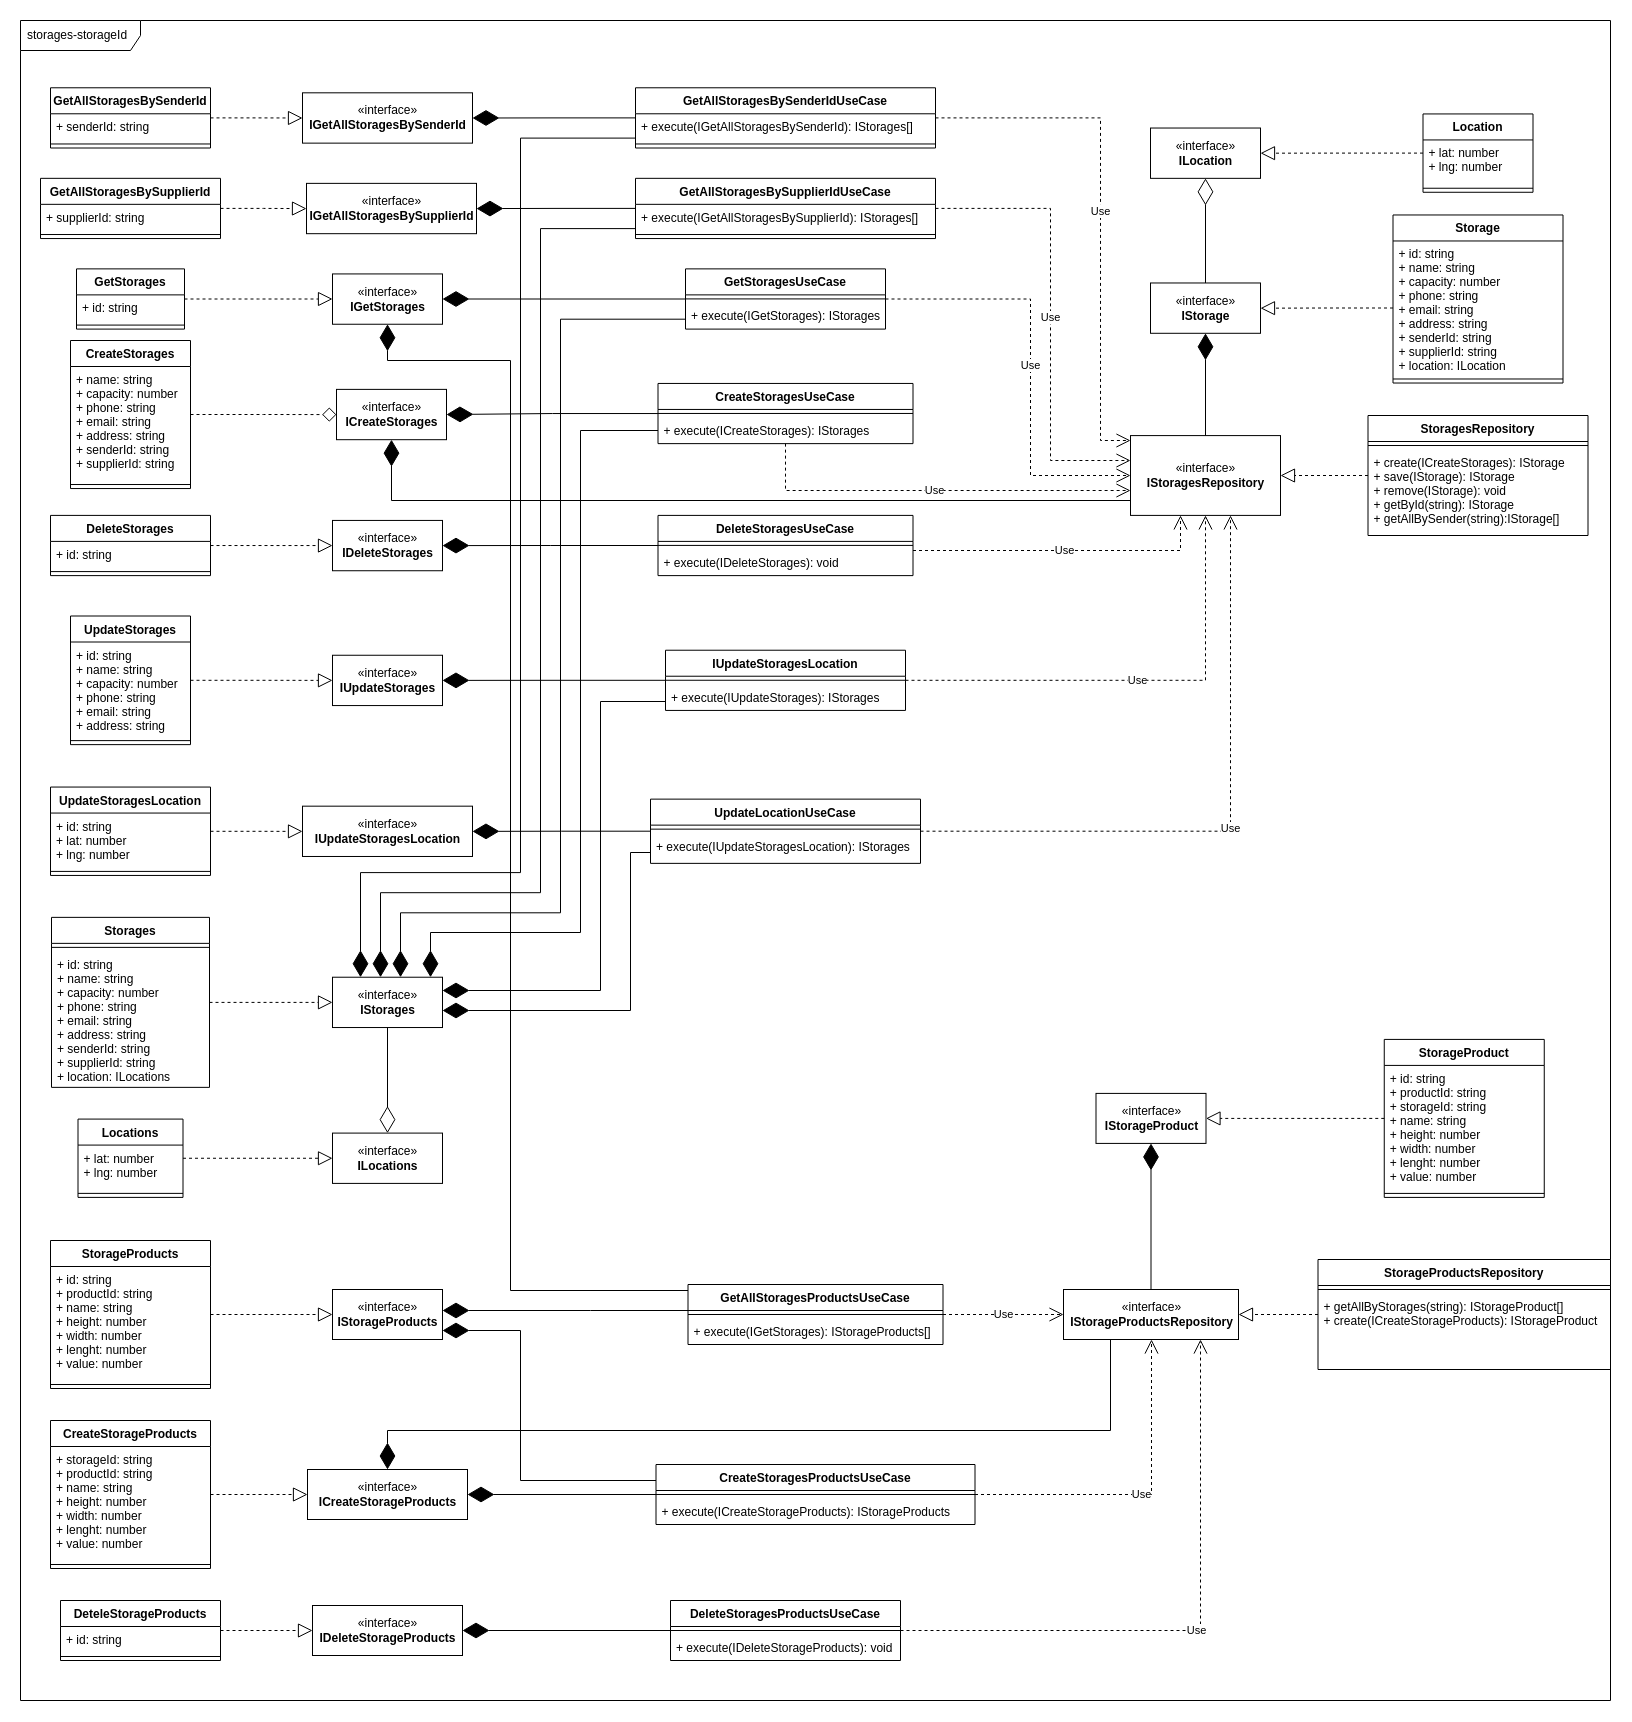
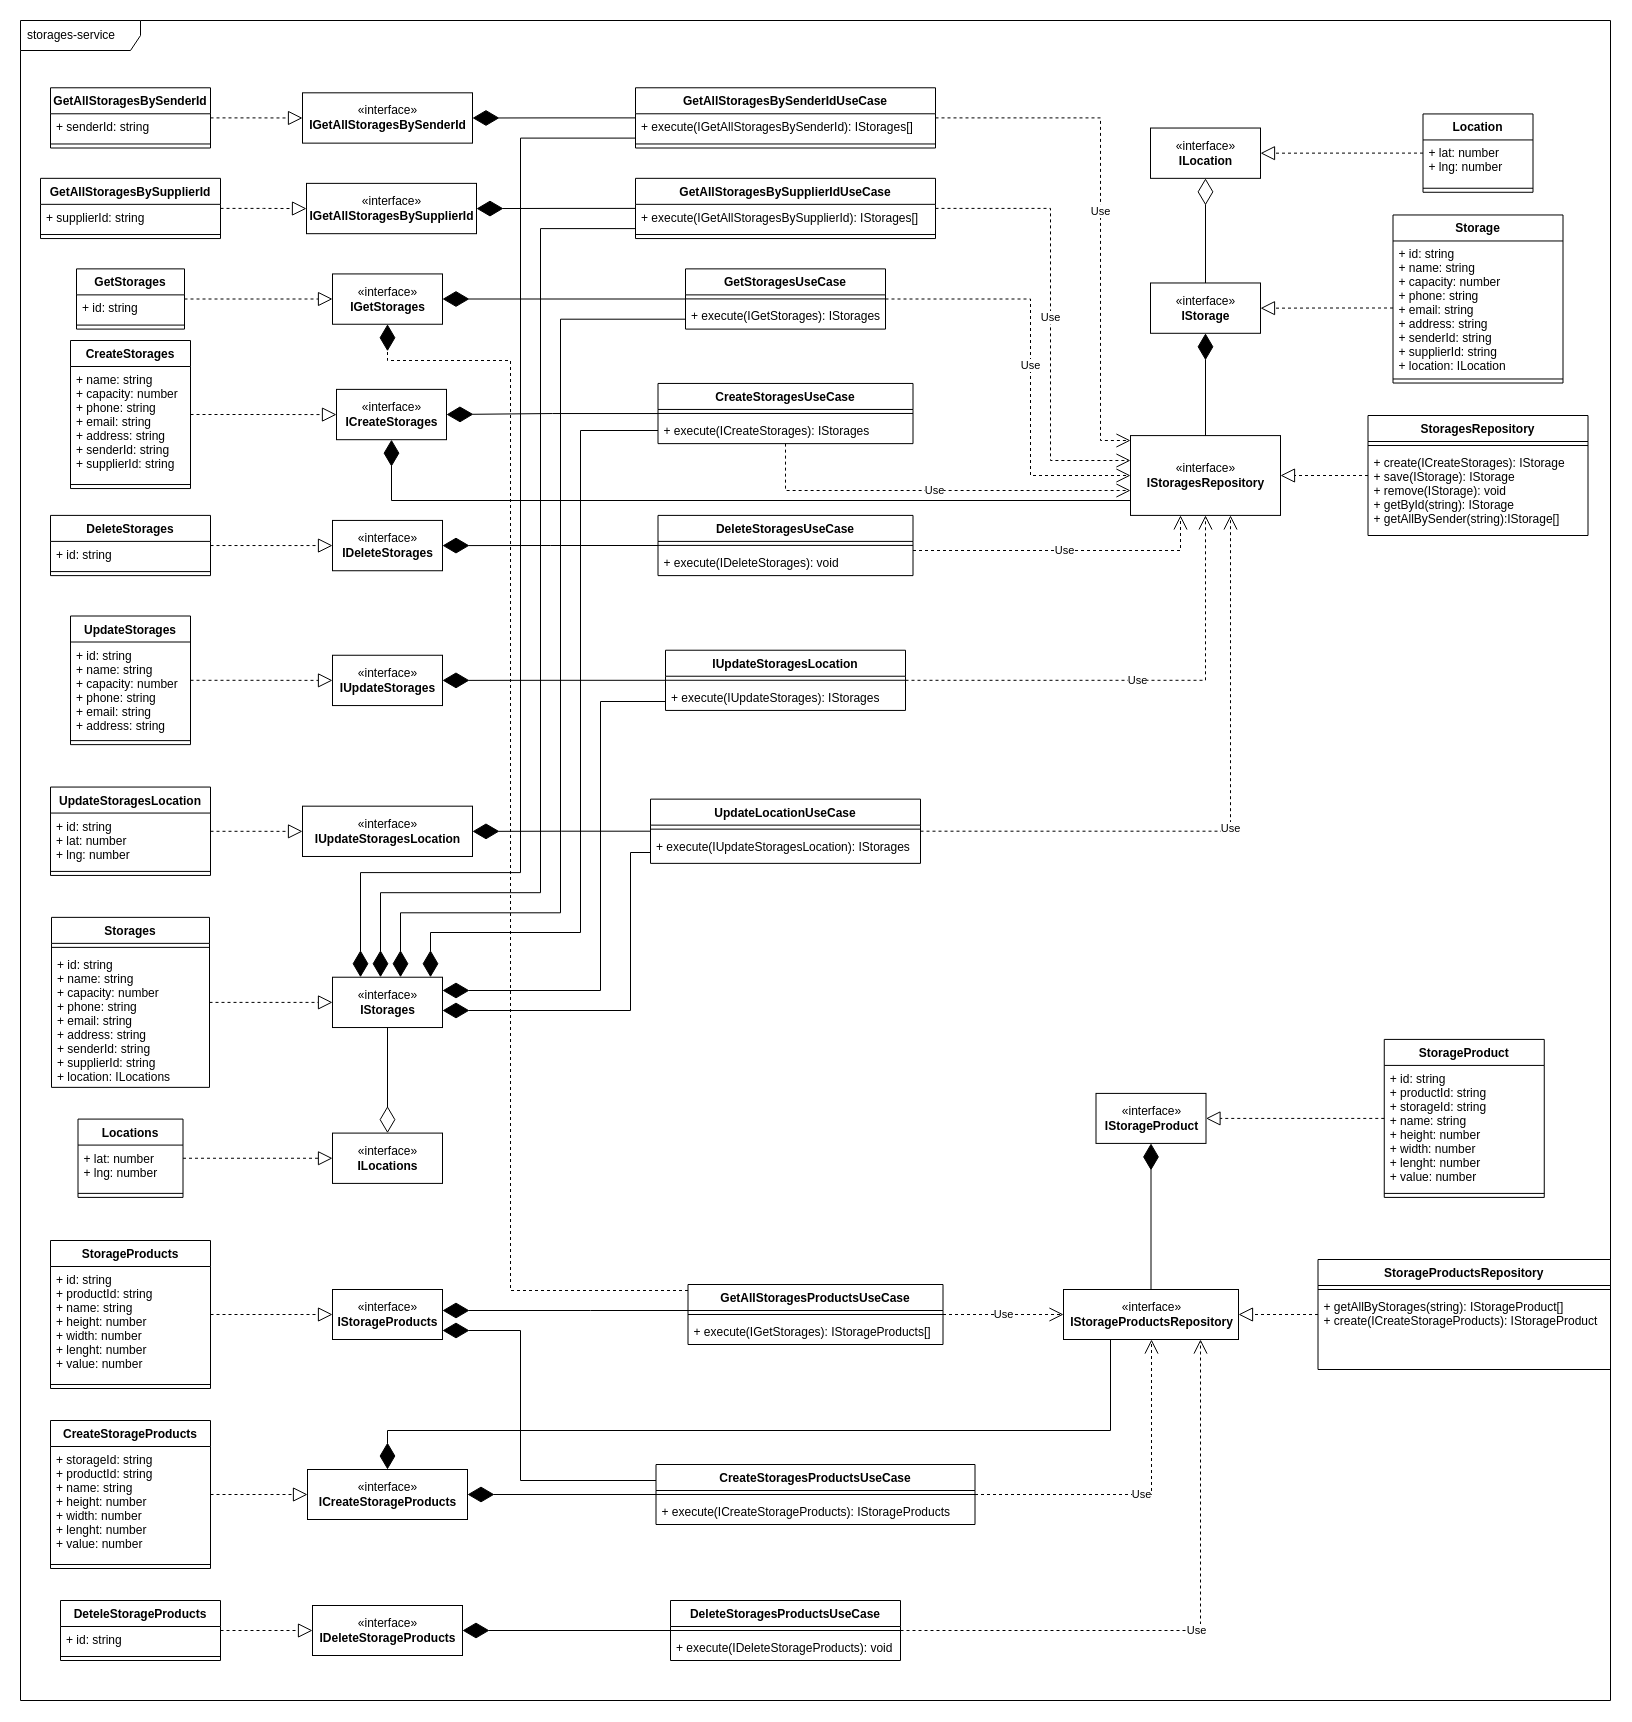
(84, 36) -> (80, 36)
(321, 415) -> (321, 415)
(511, 847) -> (511, 847)
